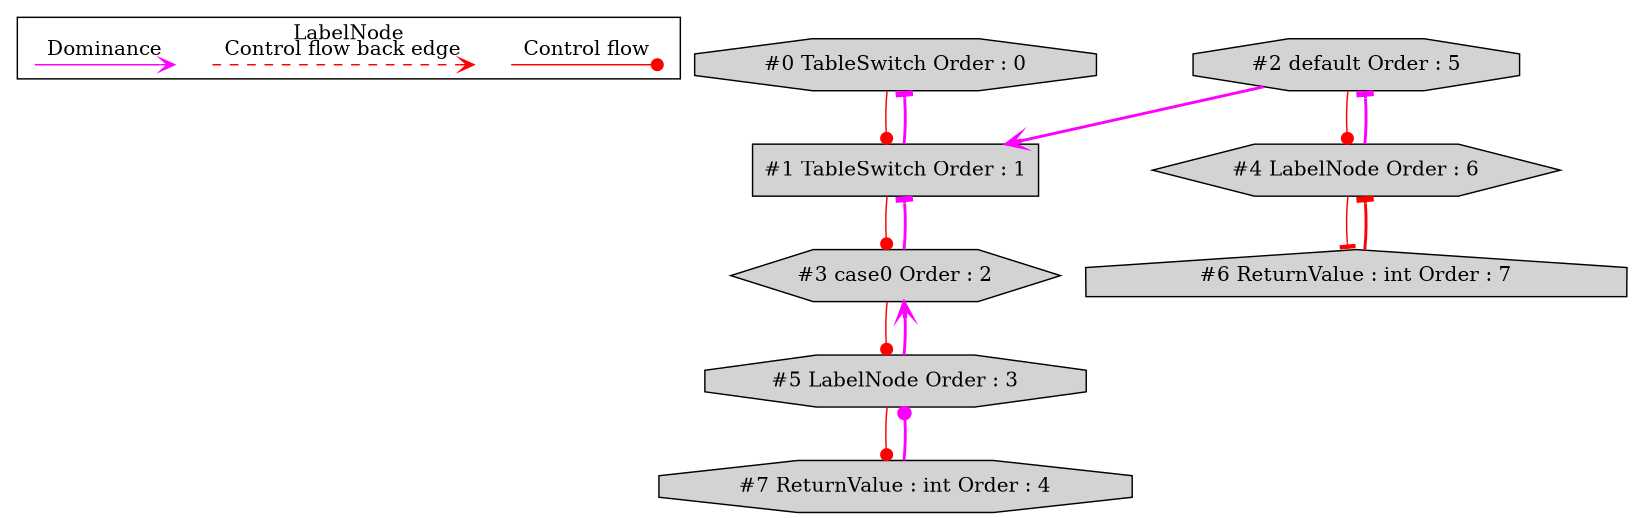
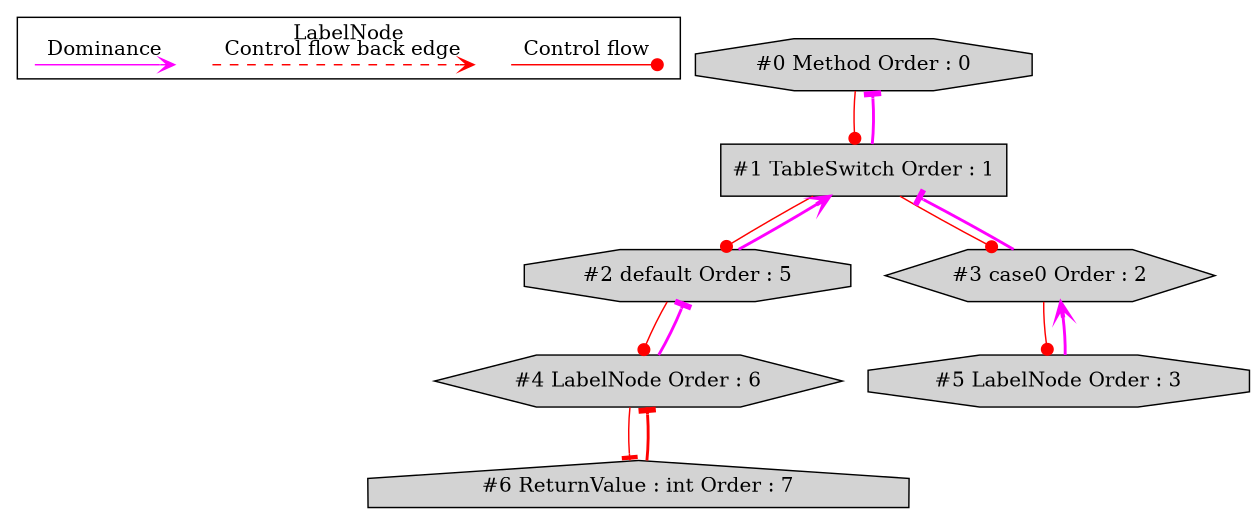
(896, 65) -> (864, 65)
none -> (772, 219)
(896, 486) -> none
